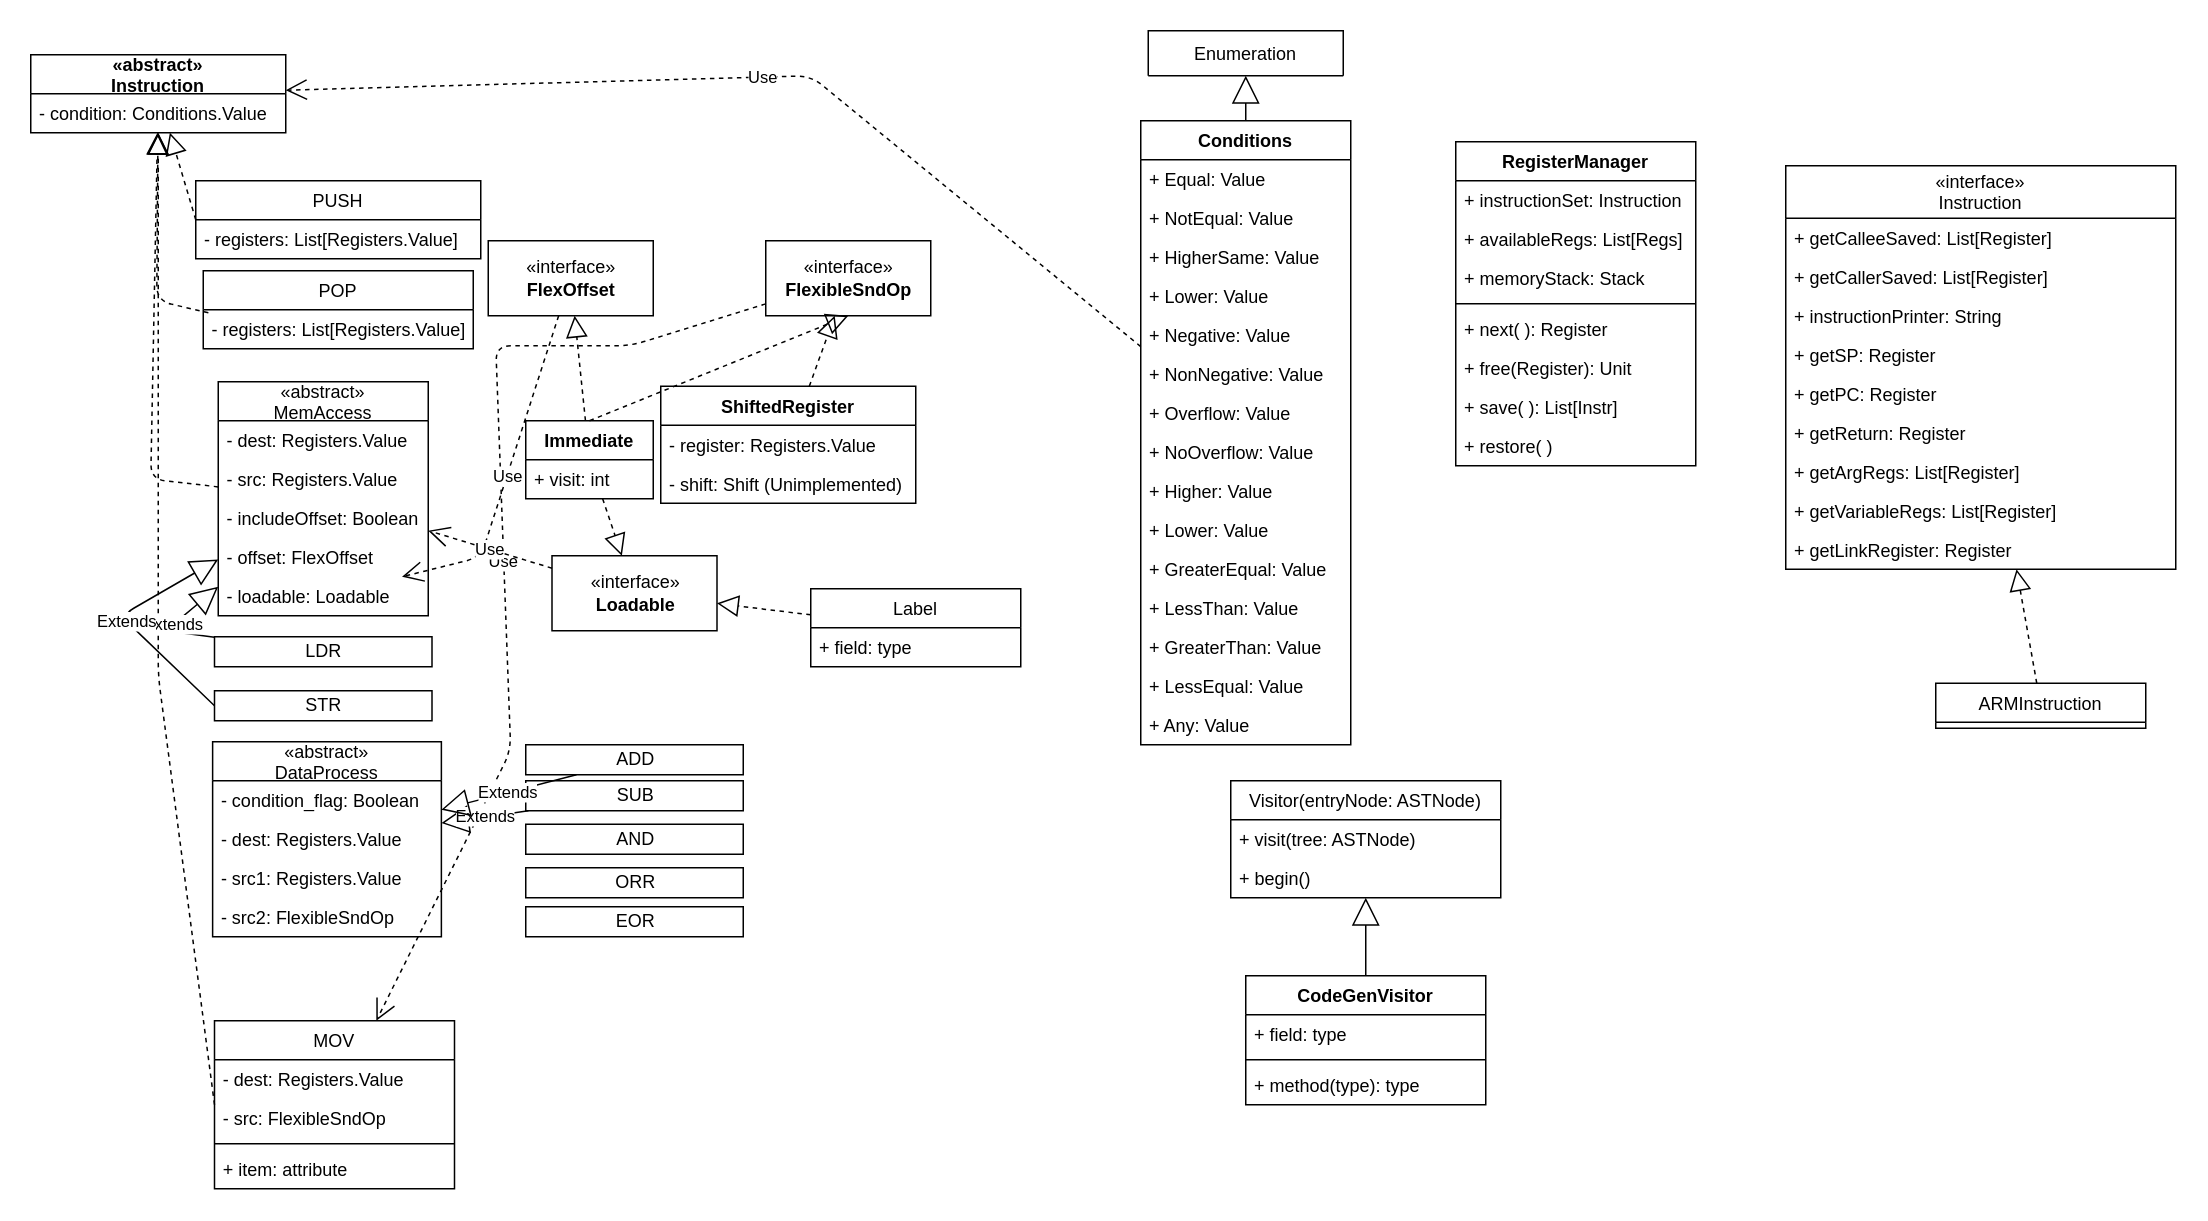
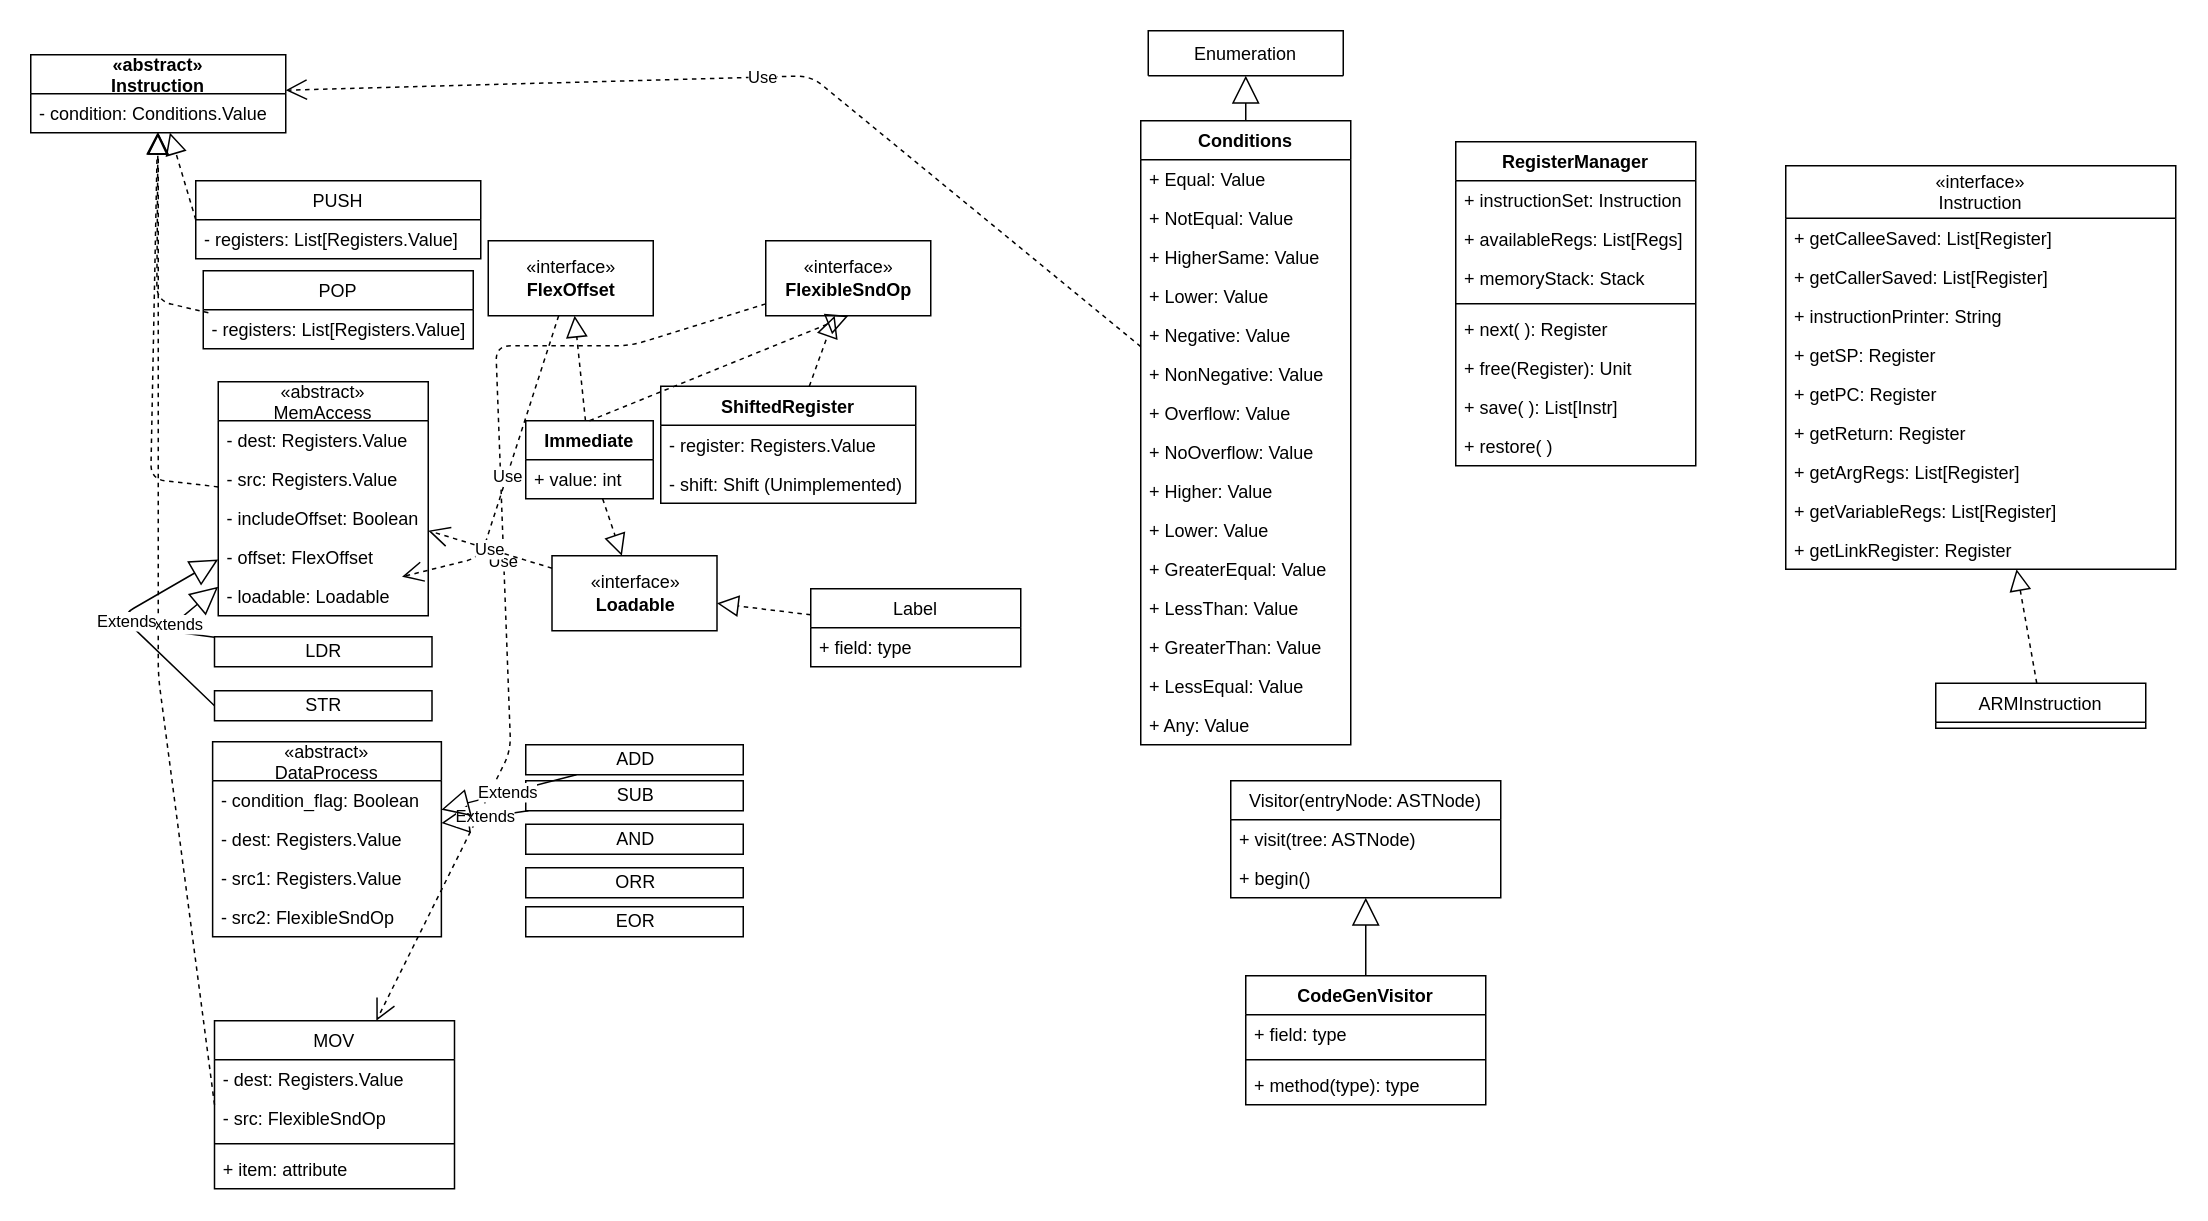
(580, 480) -> (583, 480)
